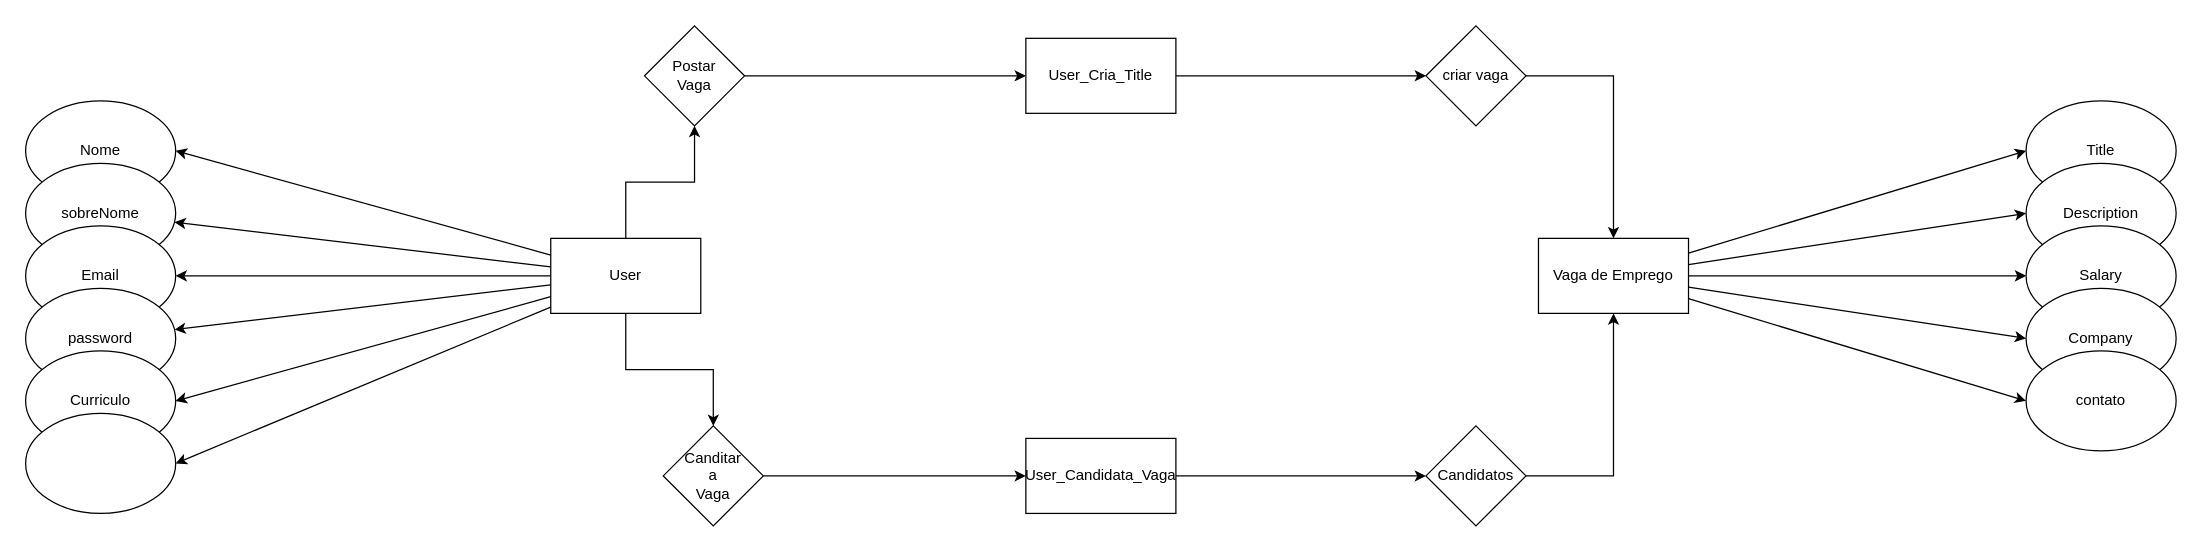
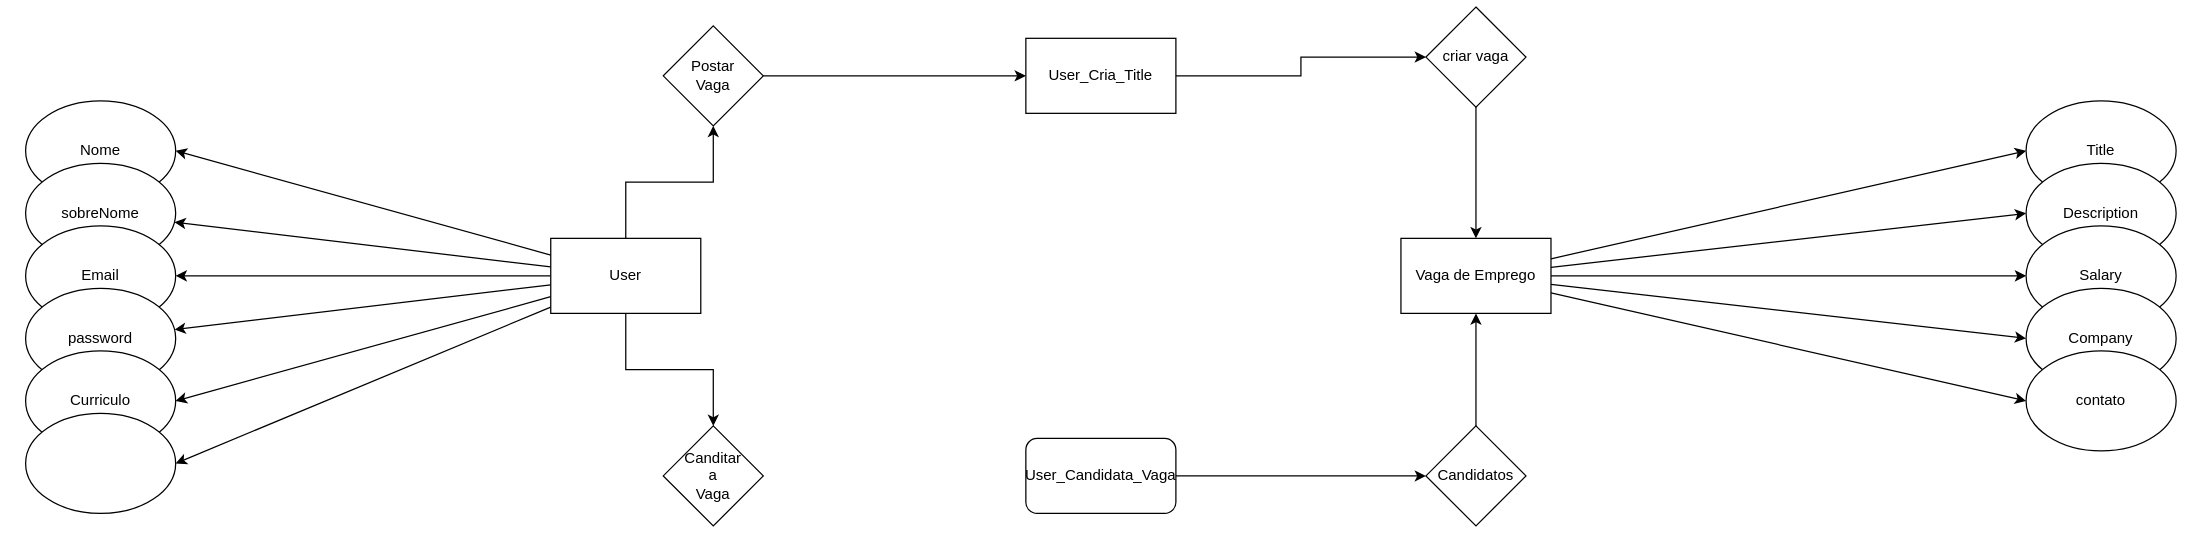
(694, 76) -> (713, 76)
(1476, 76) -> (1476, 57)
(1613, 276) -> (1476, 276)
(890, 476) -> none
(1101, 476) -> (1101, 476)
